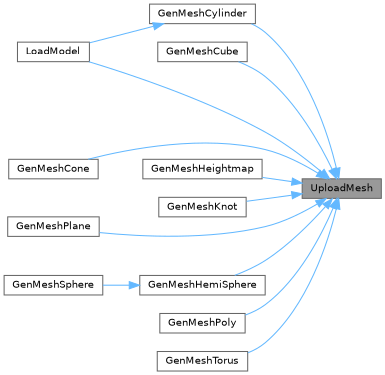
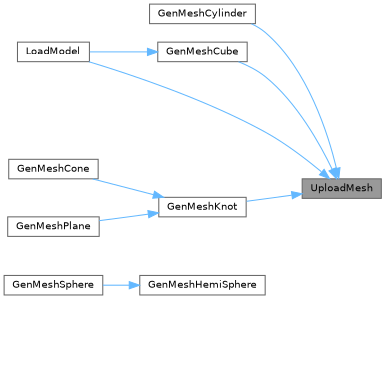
(122, 35) -> (119, 52)
(205, 143) -> (123, 187)
(202, 169) -> none
(211, 235) -> (124, 217)
(284, 247) -> none
(202, 323) -> none
(202, 361) -> none
